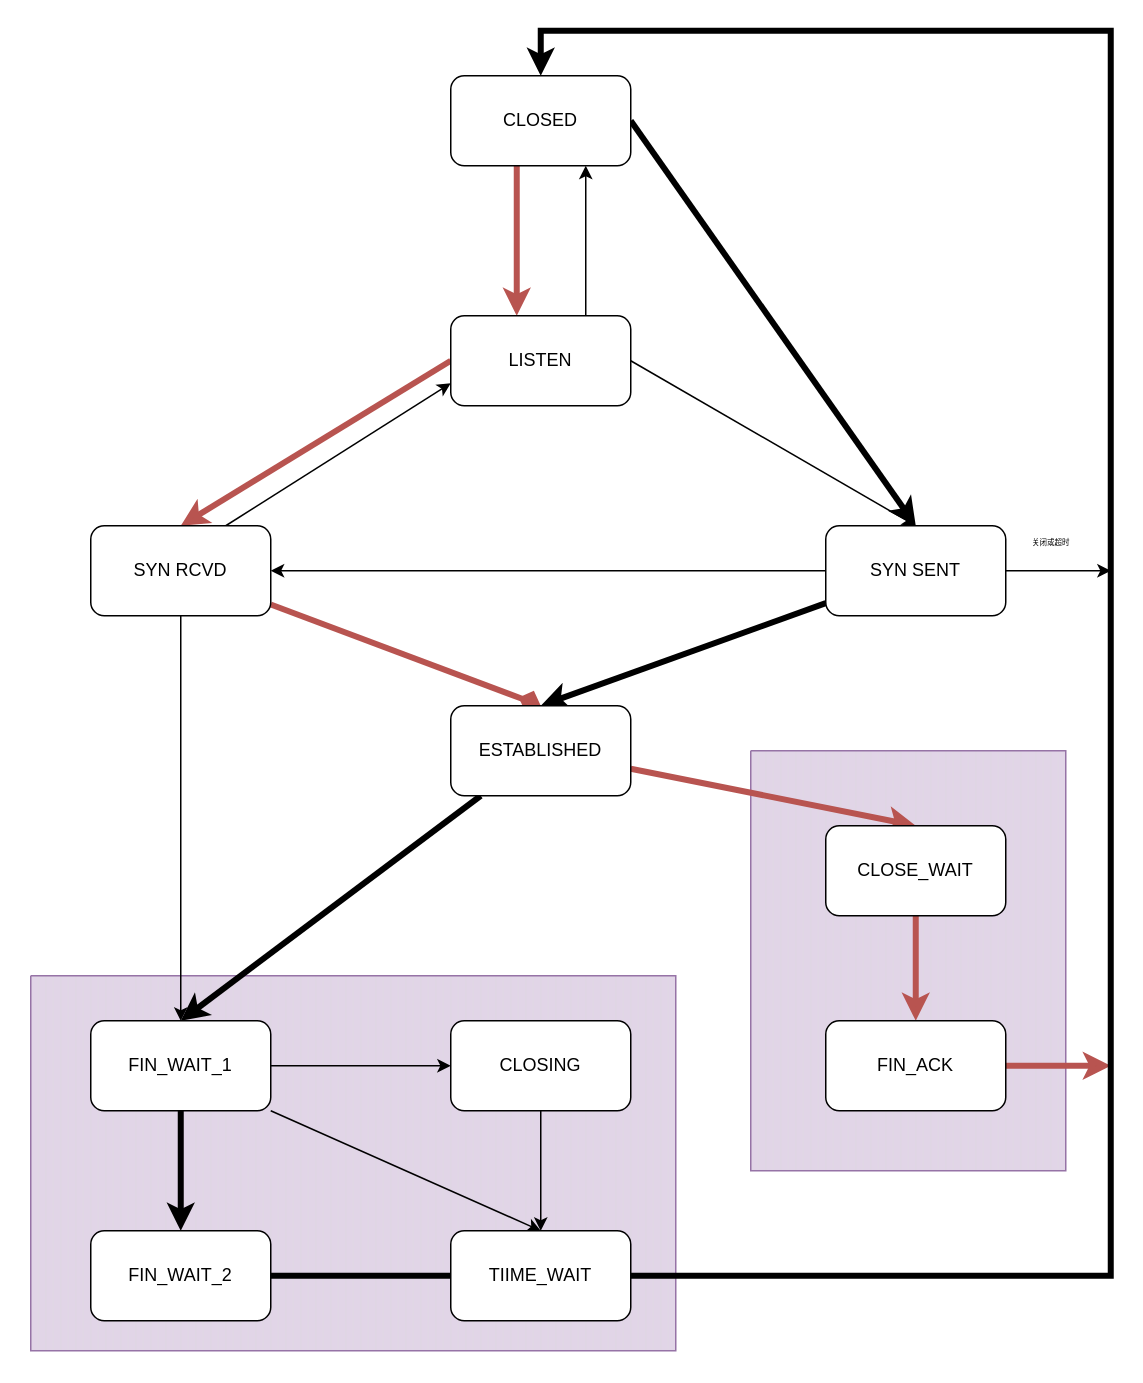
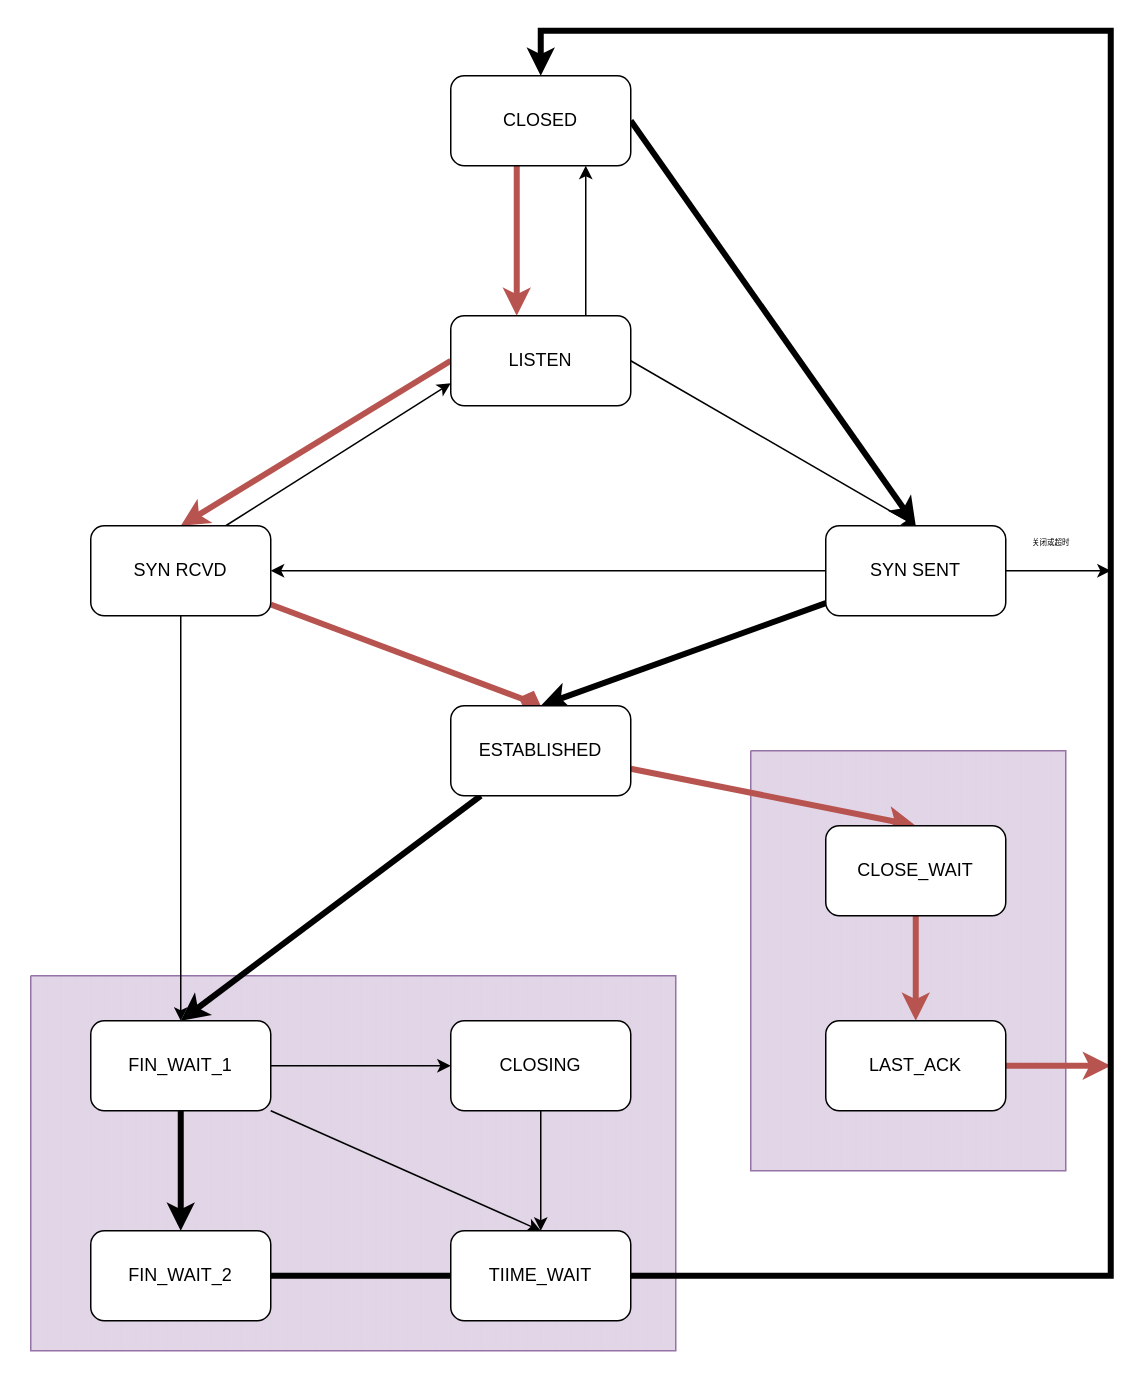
(916, 1066) -> (916, 1066)
